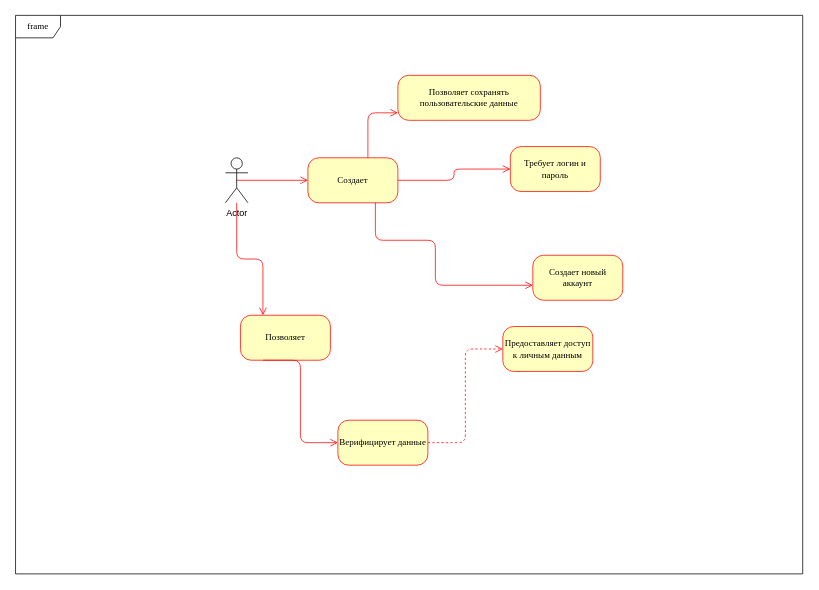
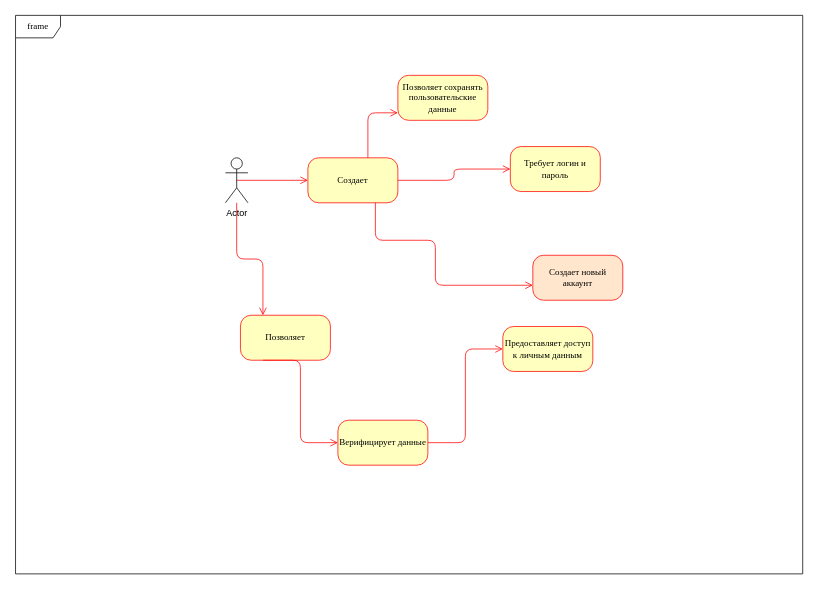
(469, 98) -> (443, 98)
(578, 278) -> (578, 278)
(465, 399) -> (465, 399)
